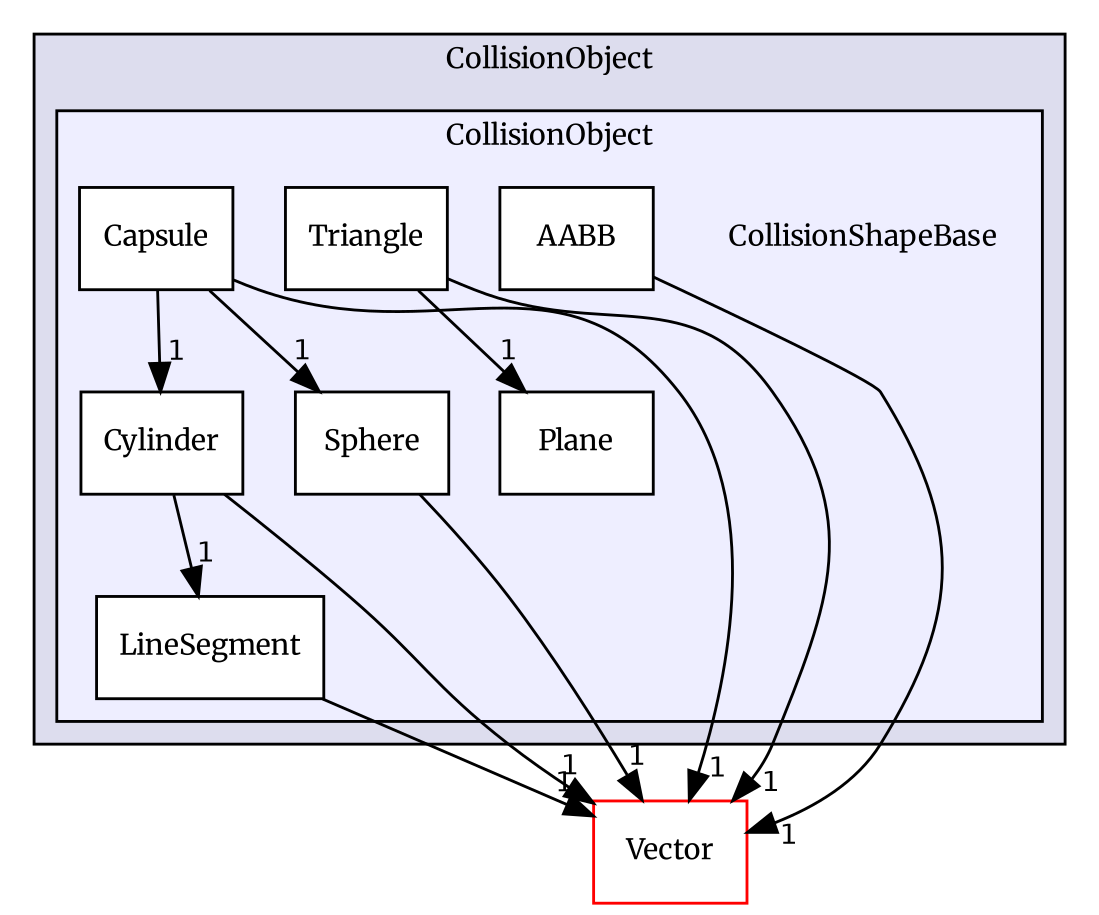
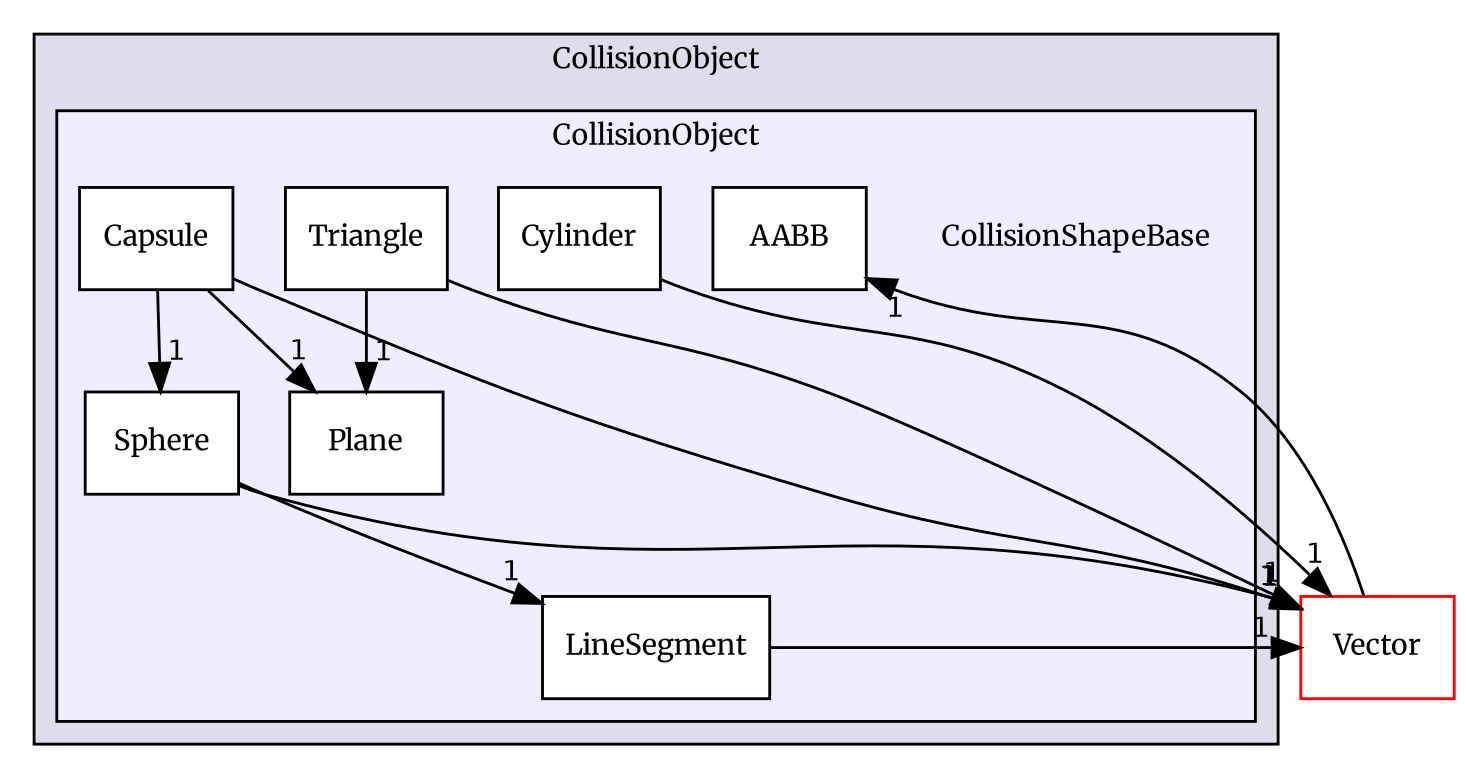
(159, 327) -> (251, 331)
(933, 508) -> (1189, 357)
(183, 532) -> (376, 540)
